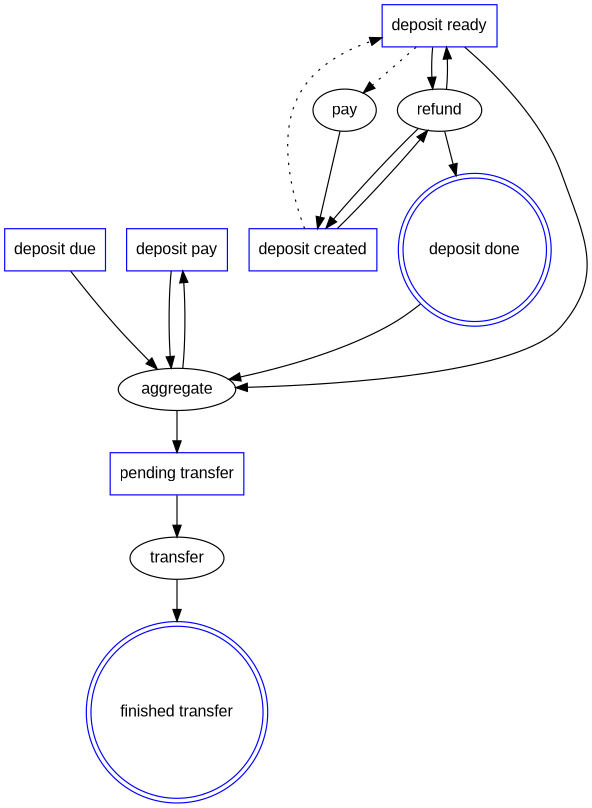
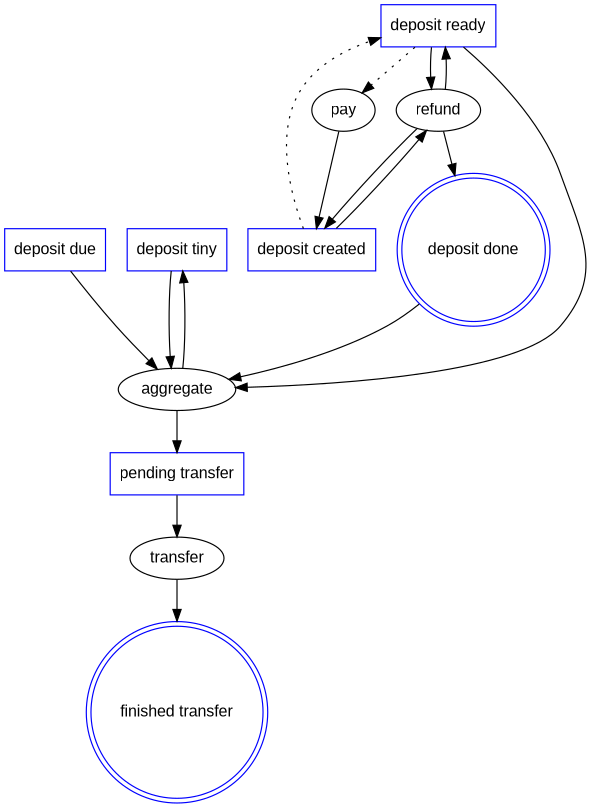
(177, 250) -> (177, 250)
